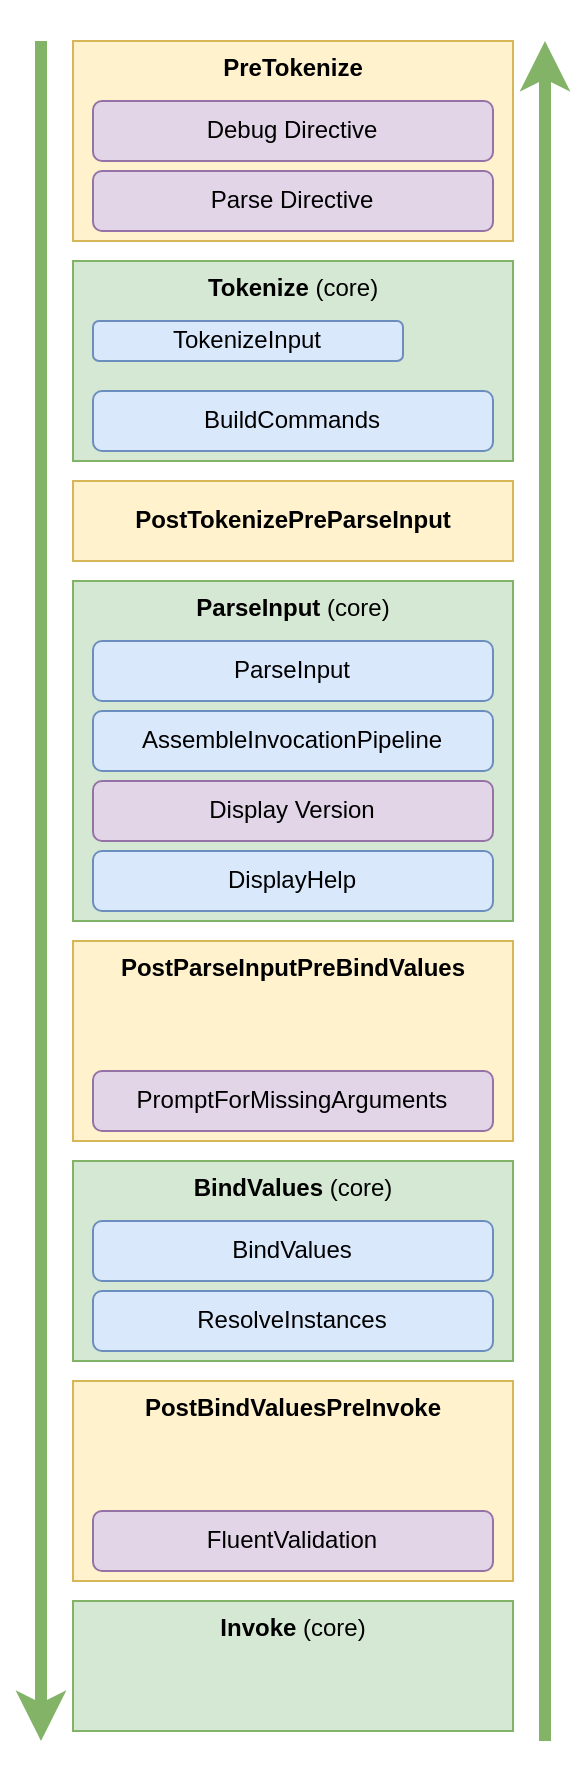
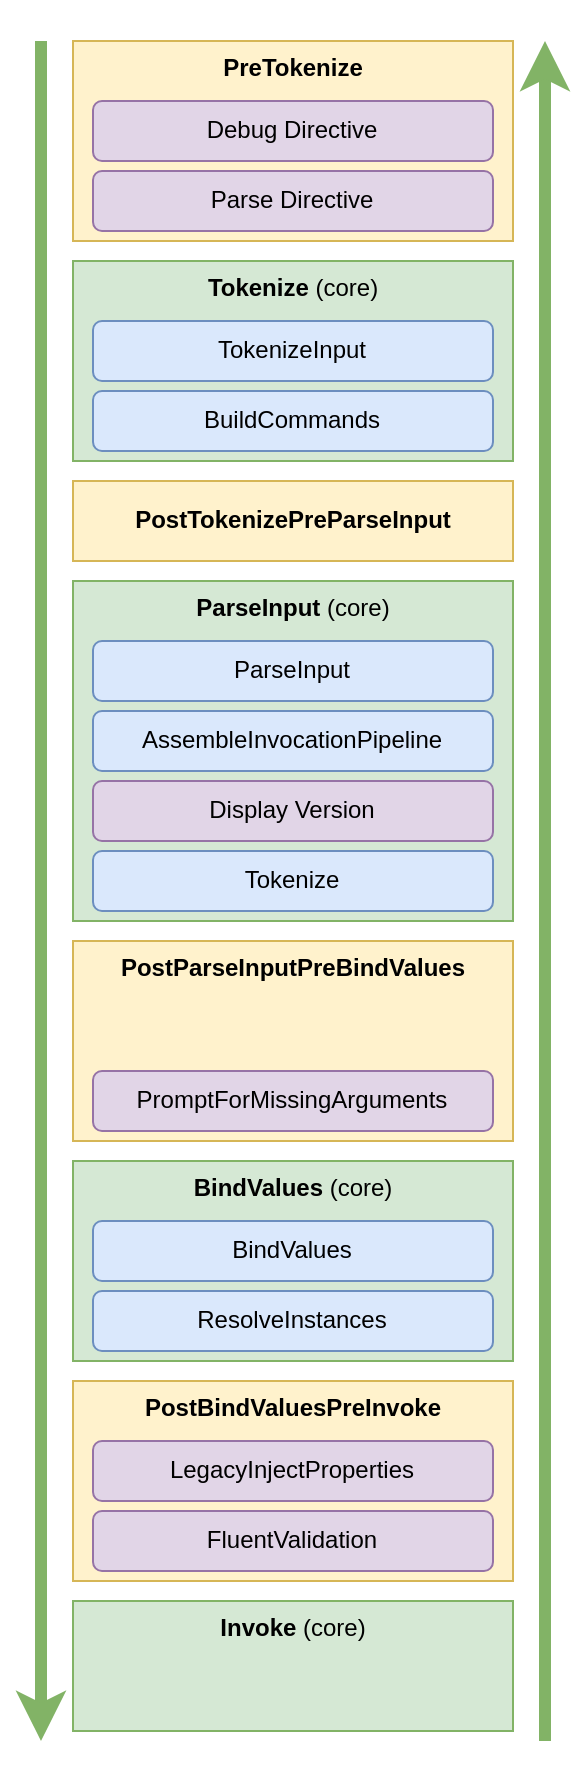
(248, 341) -> (293, 351)
(293, 881) -> (293, 881)
none -> (293, 1471)
